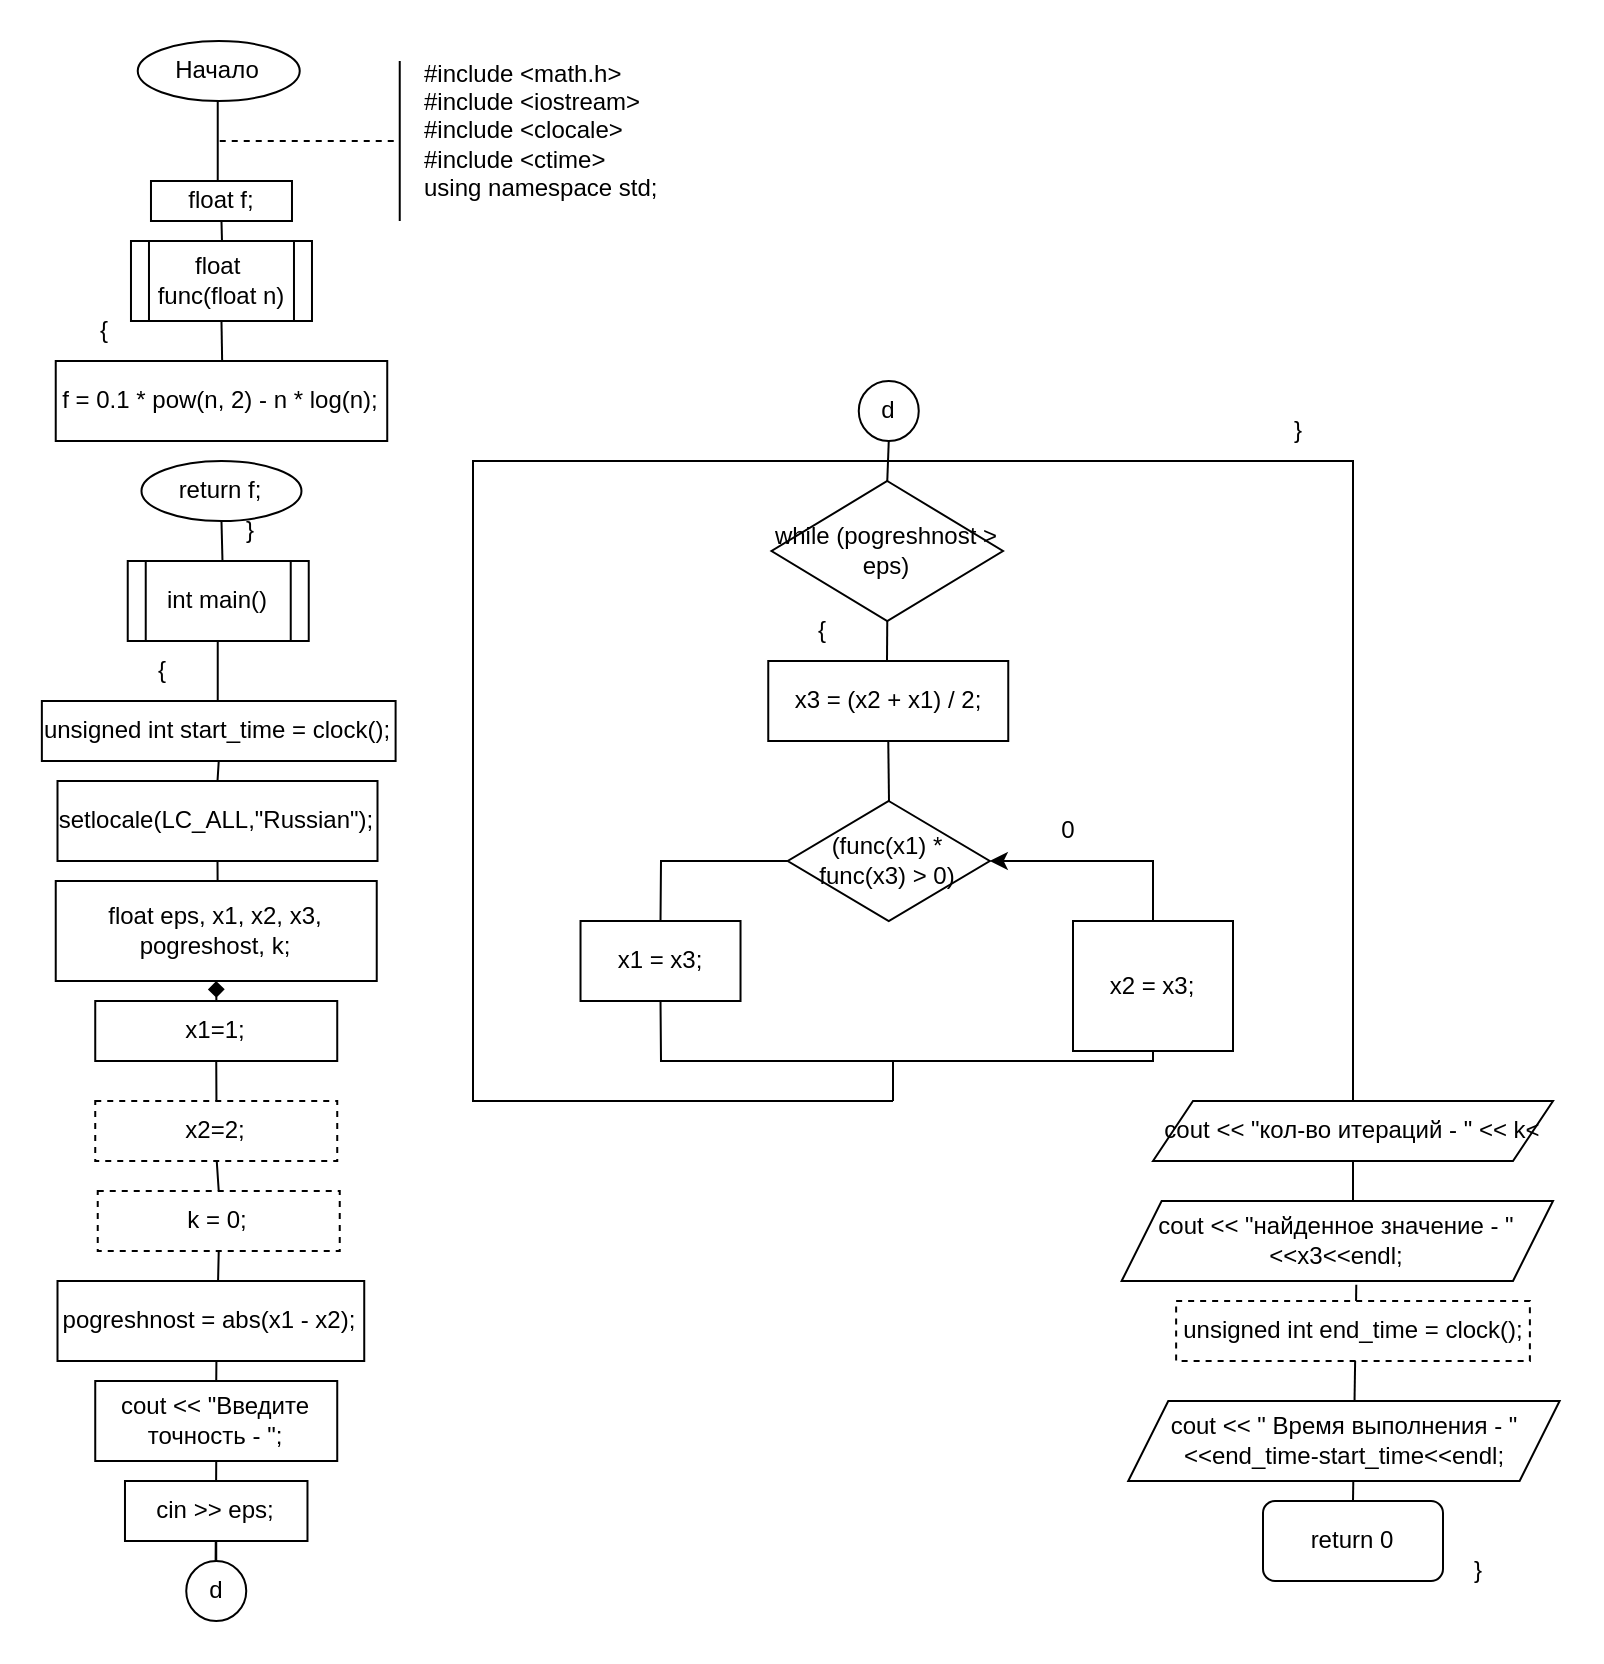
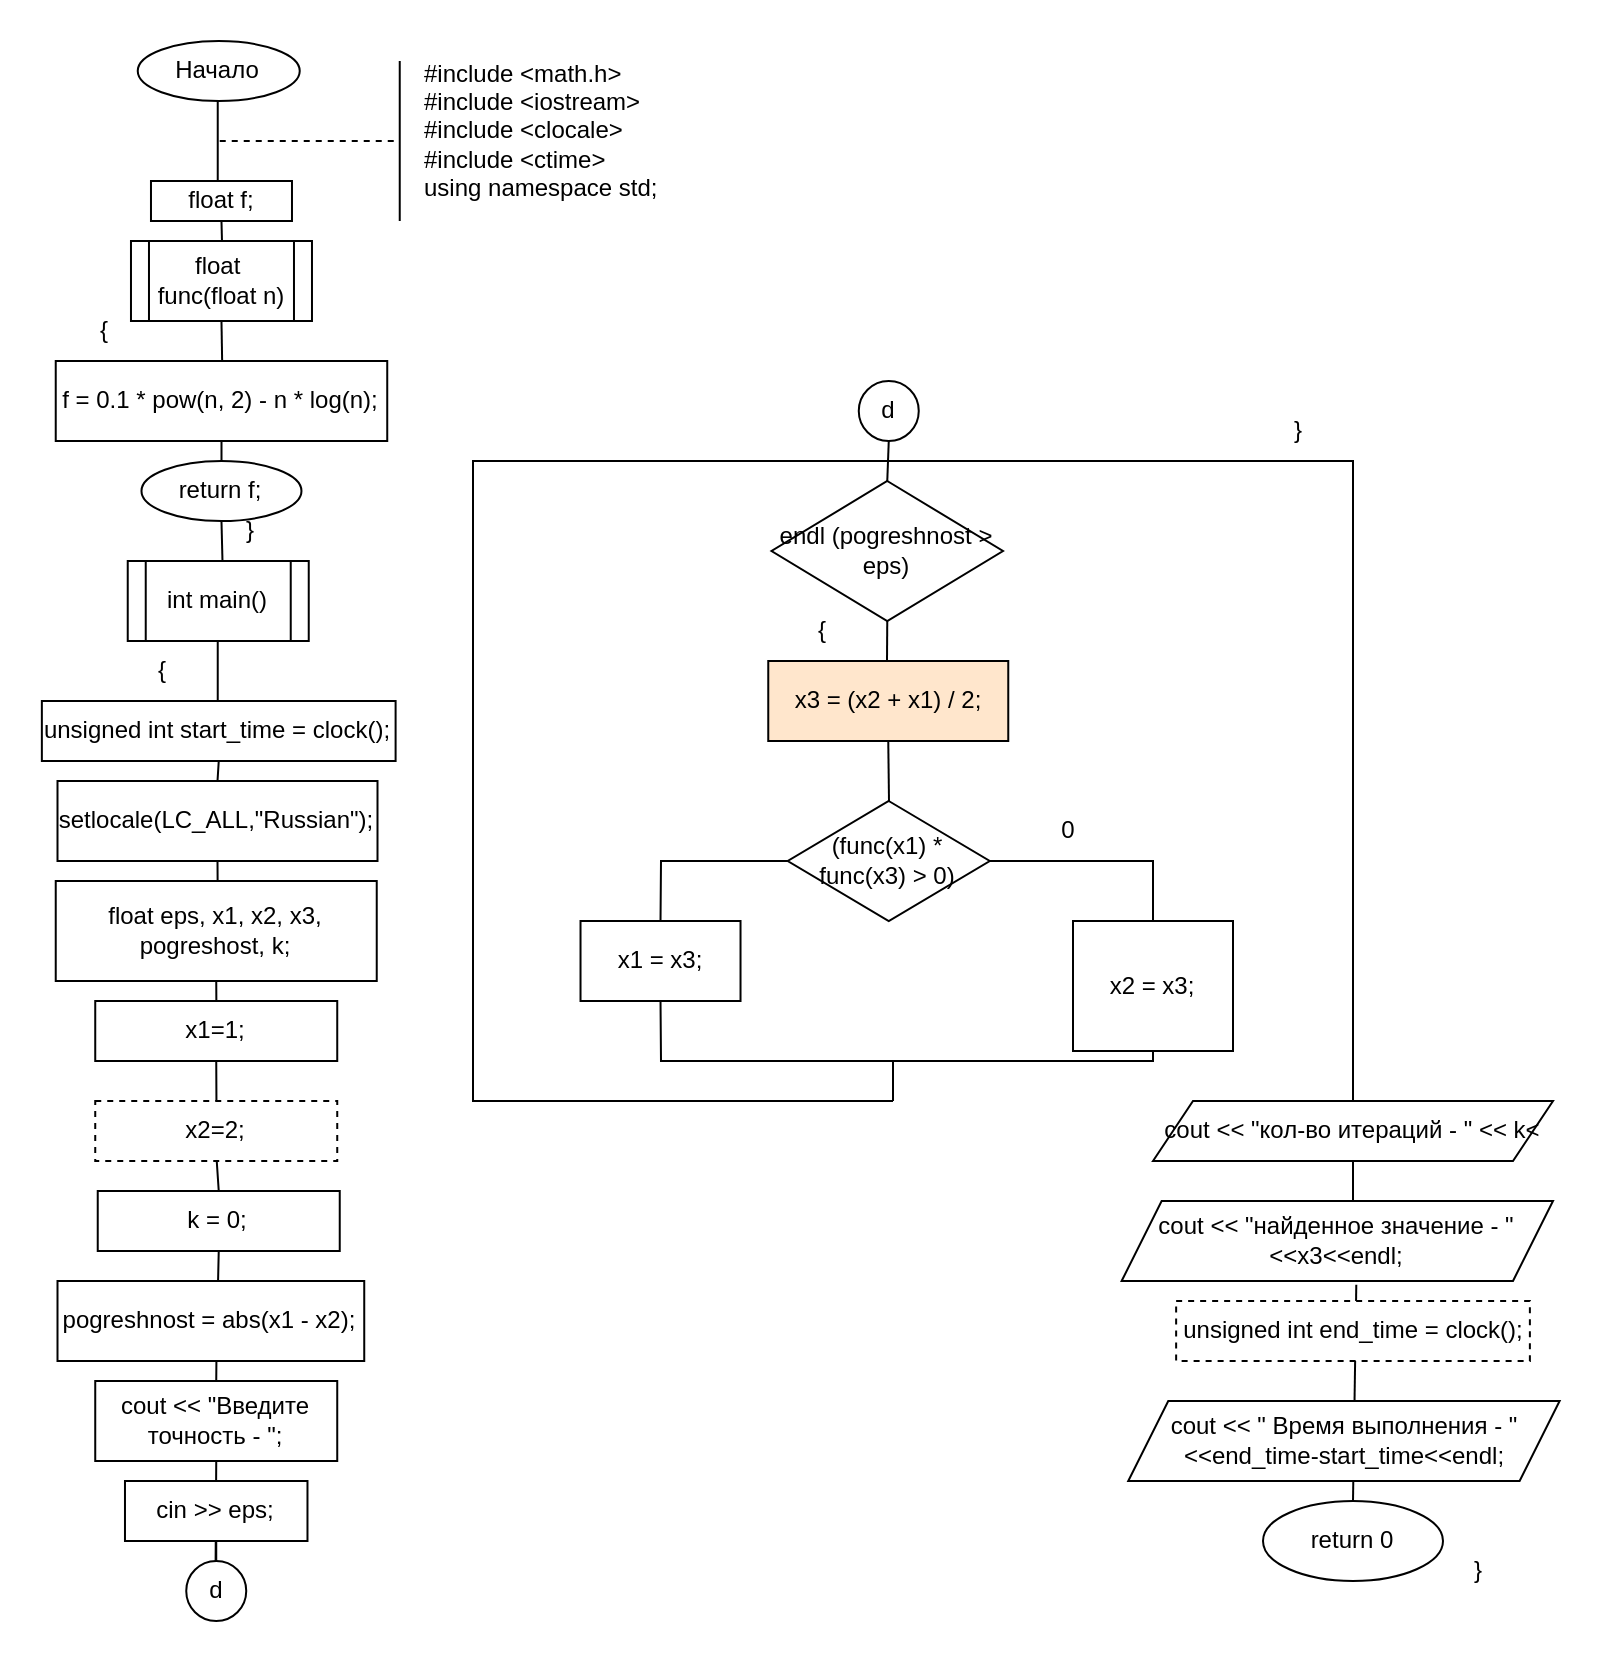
none -> (221, 451)
(887, 551) -> (887, 551)
(888, 701) -> (888, 701)
(1005, 861) -> (999, 861)
(216, 997) -> (216, 989)
(219, 1221) -> (219, 1221)
(1353, 1541) -> (1353, 1541)
